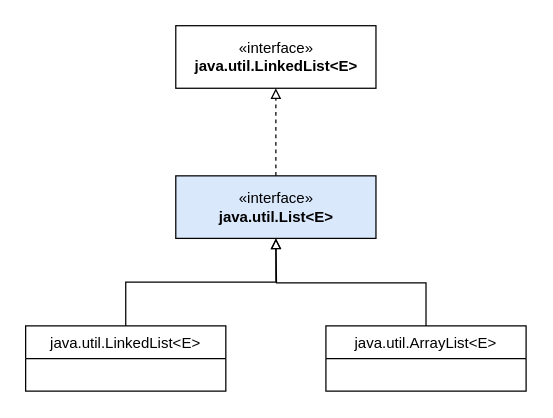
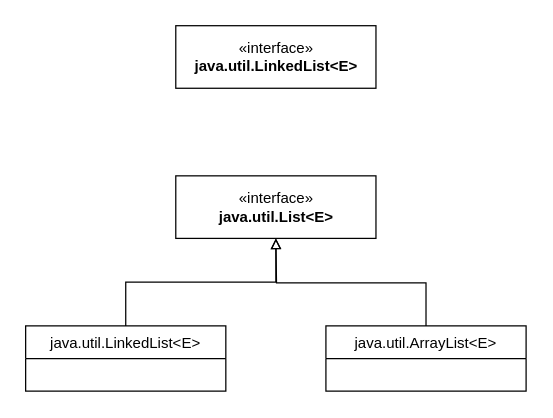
(276, 137) -> none
(276, 207) -> (276, 207)
